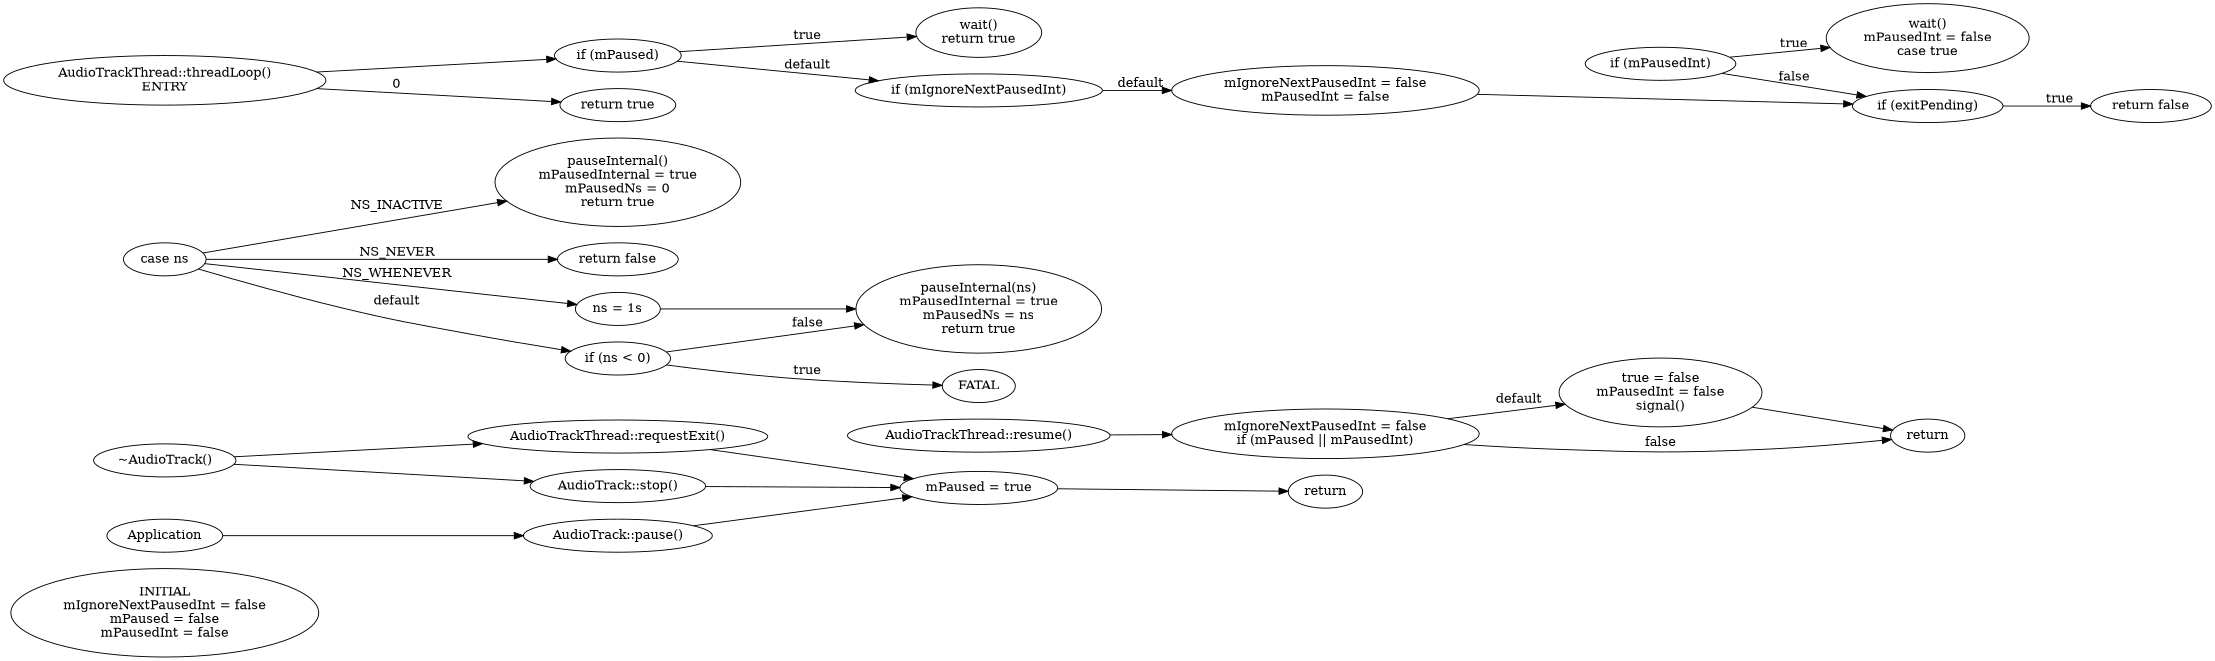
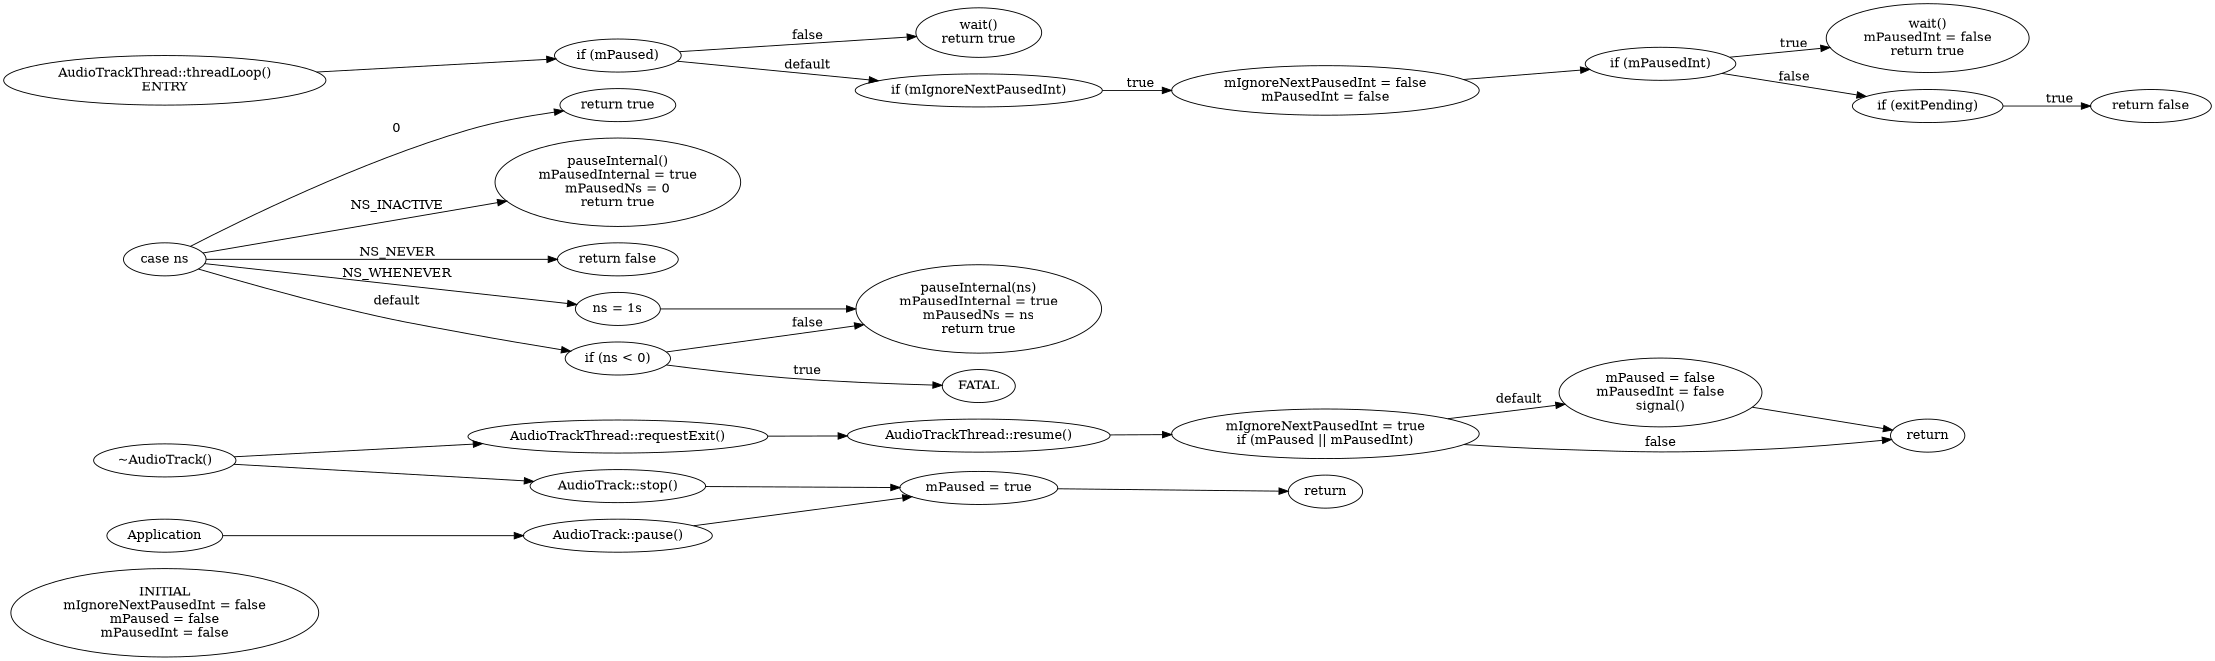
(808, 36) -> (808, 36)
(1928, 38) -> (1928, 38)
(1141, 84) -> (1141, 84)
(434, 95) -> (367, 165)
(1660, 99) -> (1522, 75)
(1660, 392) -> (1660, 392)
(1325, 434) -> (1325, 434)
(807, 463) -> (803, 436)
